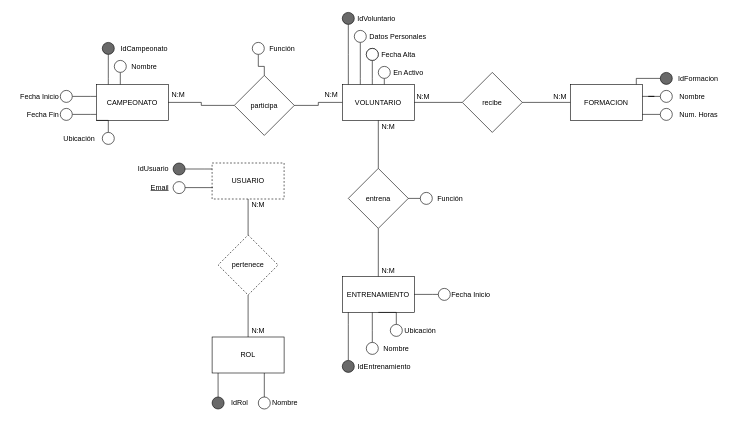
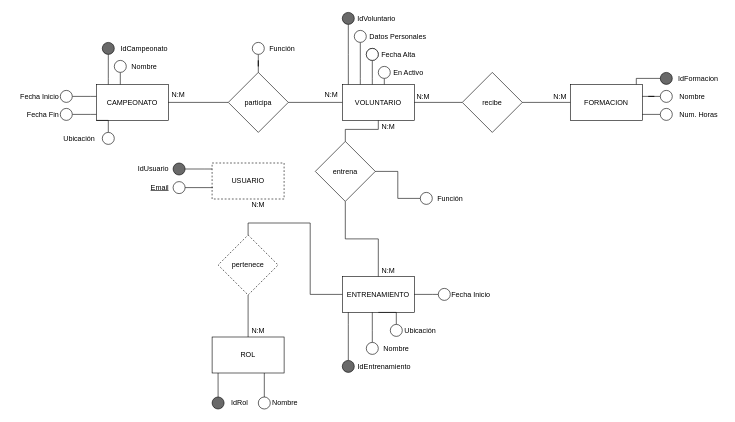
(264, 105) -> (258, 102)
(378, 198) -> (345, 171)
(248, 212) -> (310, 242)
